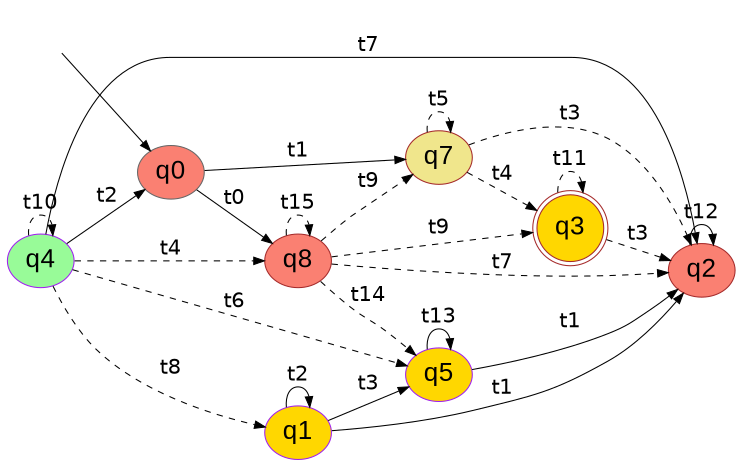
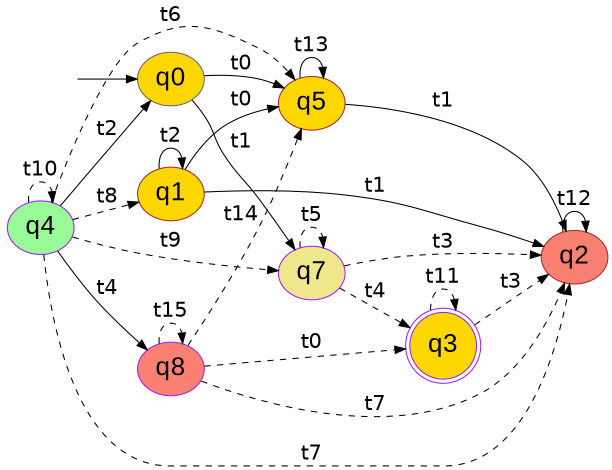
(370, 57) -> (287, 466)
(439, 158) -> (312, 273)
(171, 172) -> (171, 79)
(362, 209) -> (169, 258)
(230, 214) -> (240, 76)
(439, 228) -> (312, 343)
(570, 228) -> (443, 346)
(164, 261) -> (95, 300)
(298, 261) -> (171, 369)
(439, 375) -> (312, 103)
(369, 384) -> (241, 100)
(298, 433) -> (171, 194)
